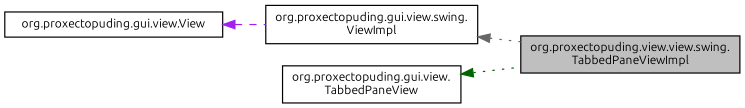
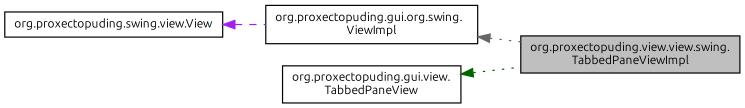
(114, 25) -> (114, 25)
(372, 25) -> (372, 25)
